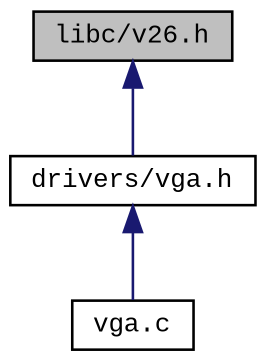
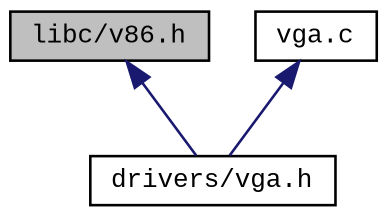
(133, 36) -> (110, 36)
(133, 266) -> (256, 119)
